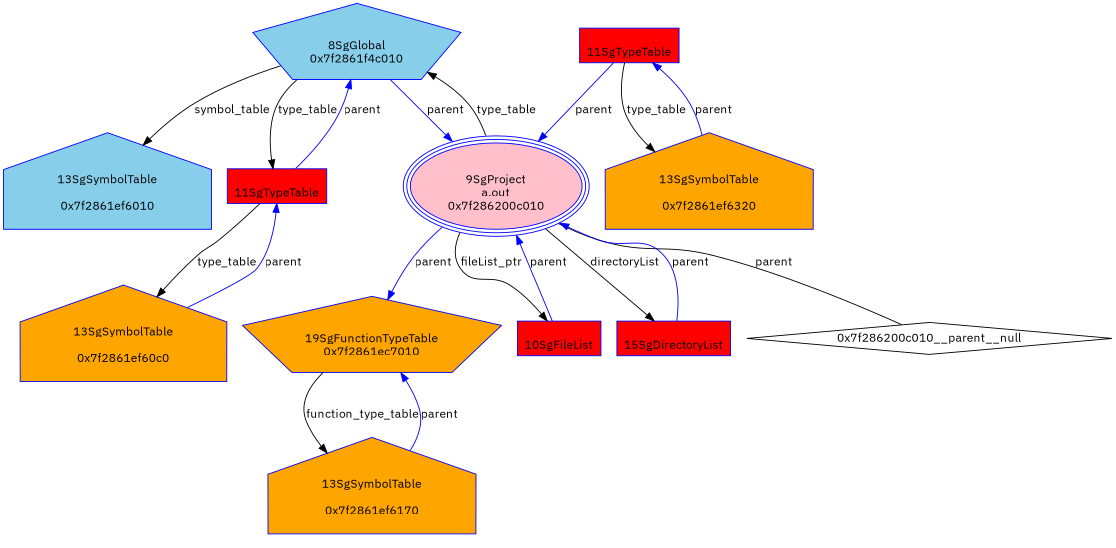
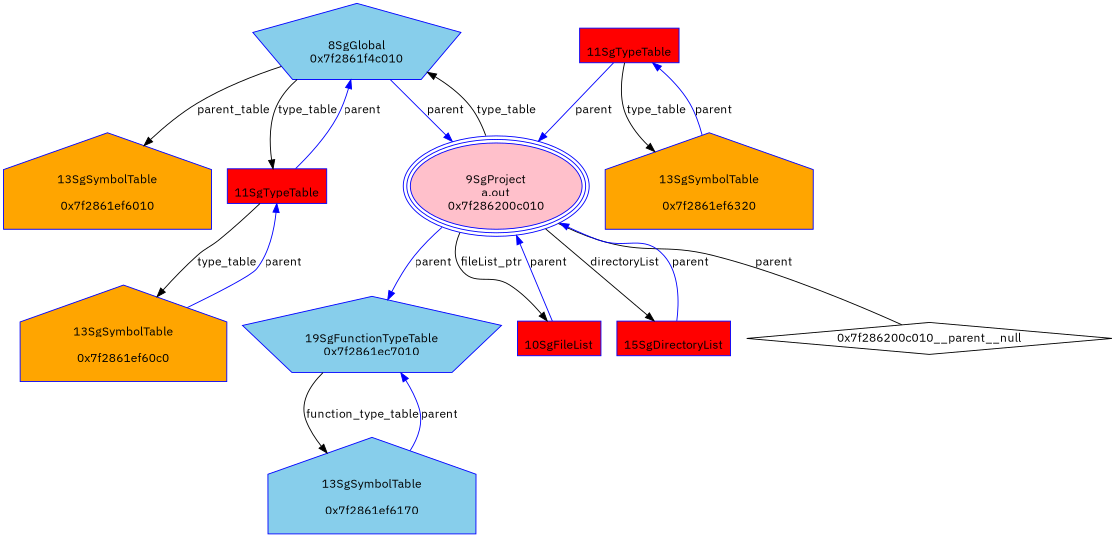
(232, 110) -> (234, 110)
(107, 186) -> (107, 186)
(372, 338) -> (372, 338)
(372, 491) -> (372, 491)
